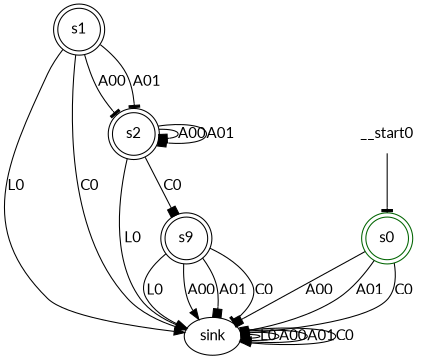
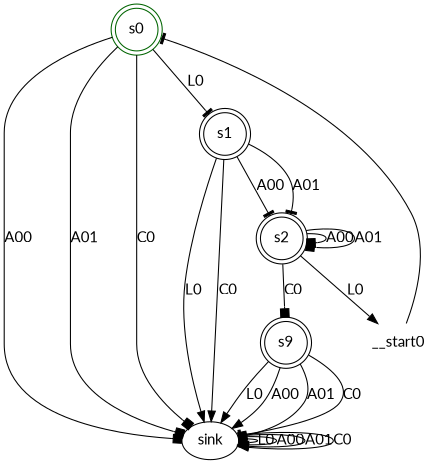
none -> (179, 80)
(122, 253) -> (335, 286)
